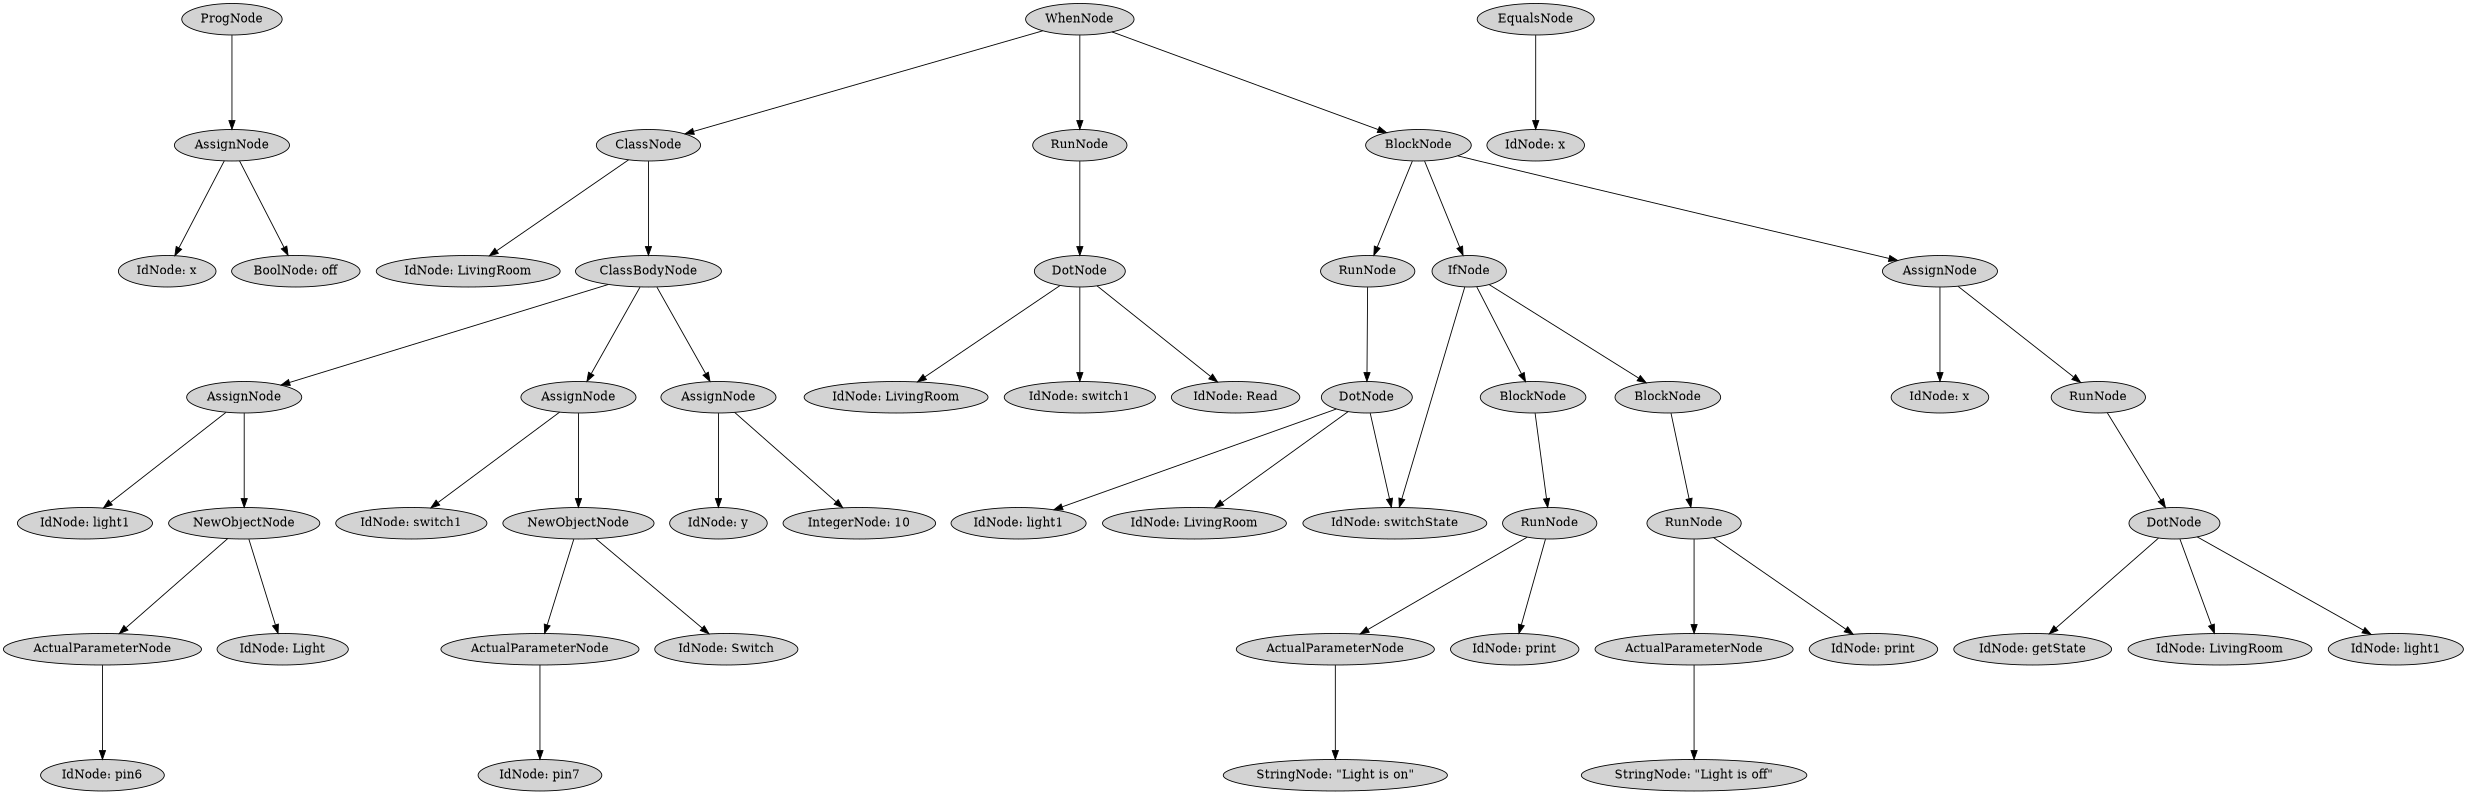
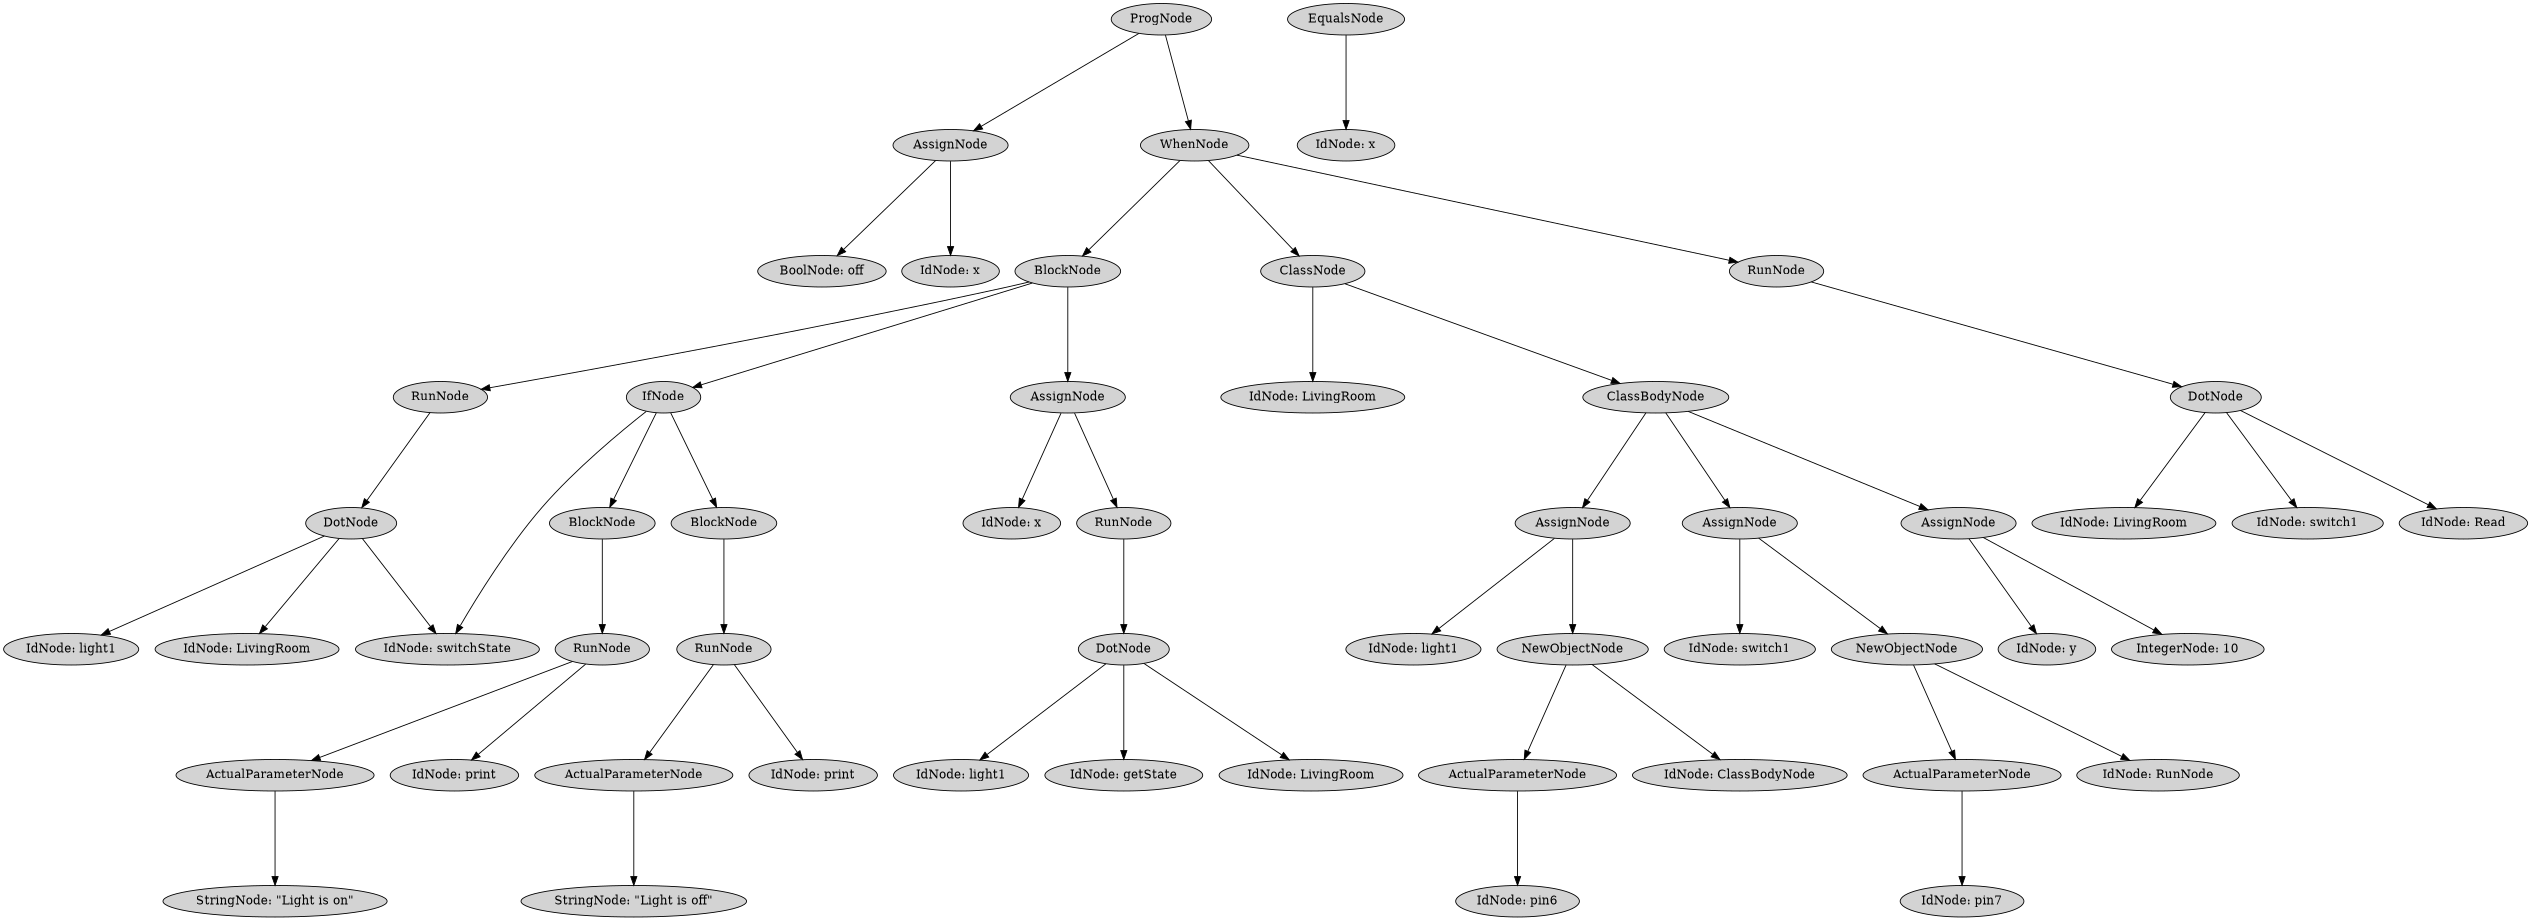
none -> (1177, 78)
(283, 649) -> (1740, 775)
(726, 649) -> (2158, 775)
